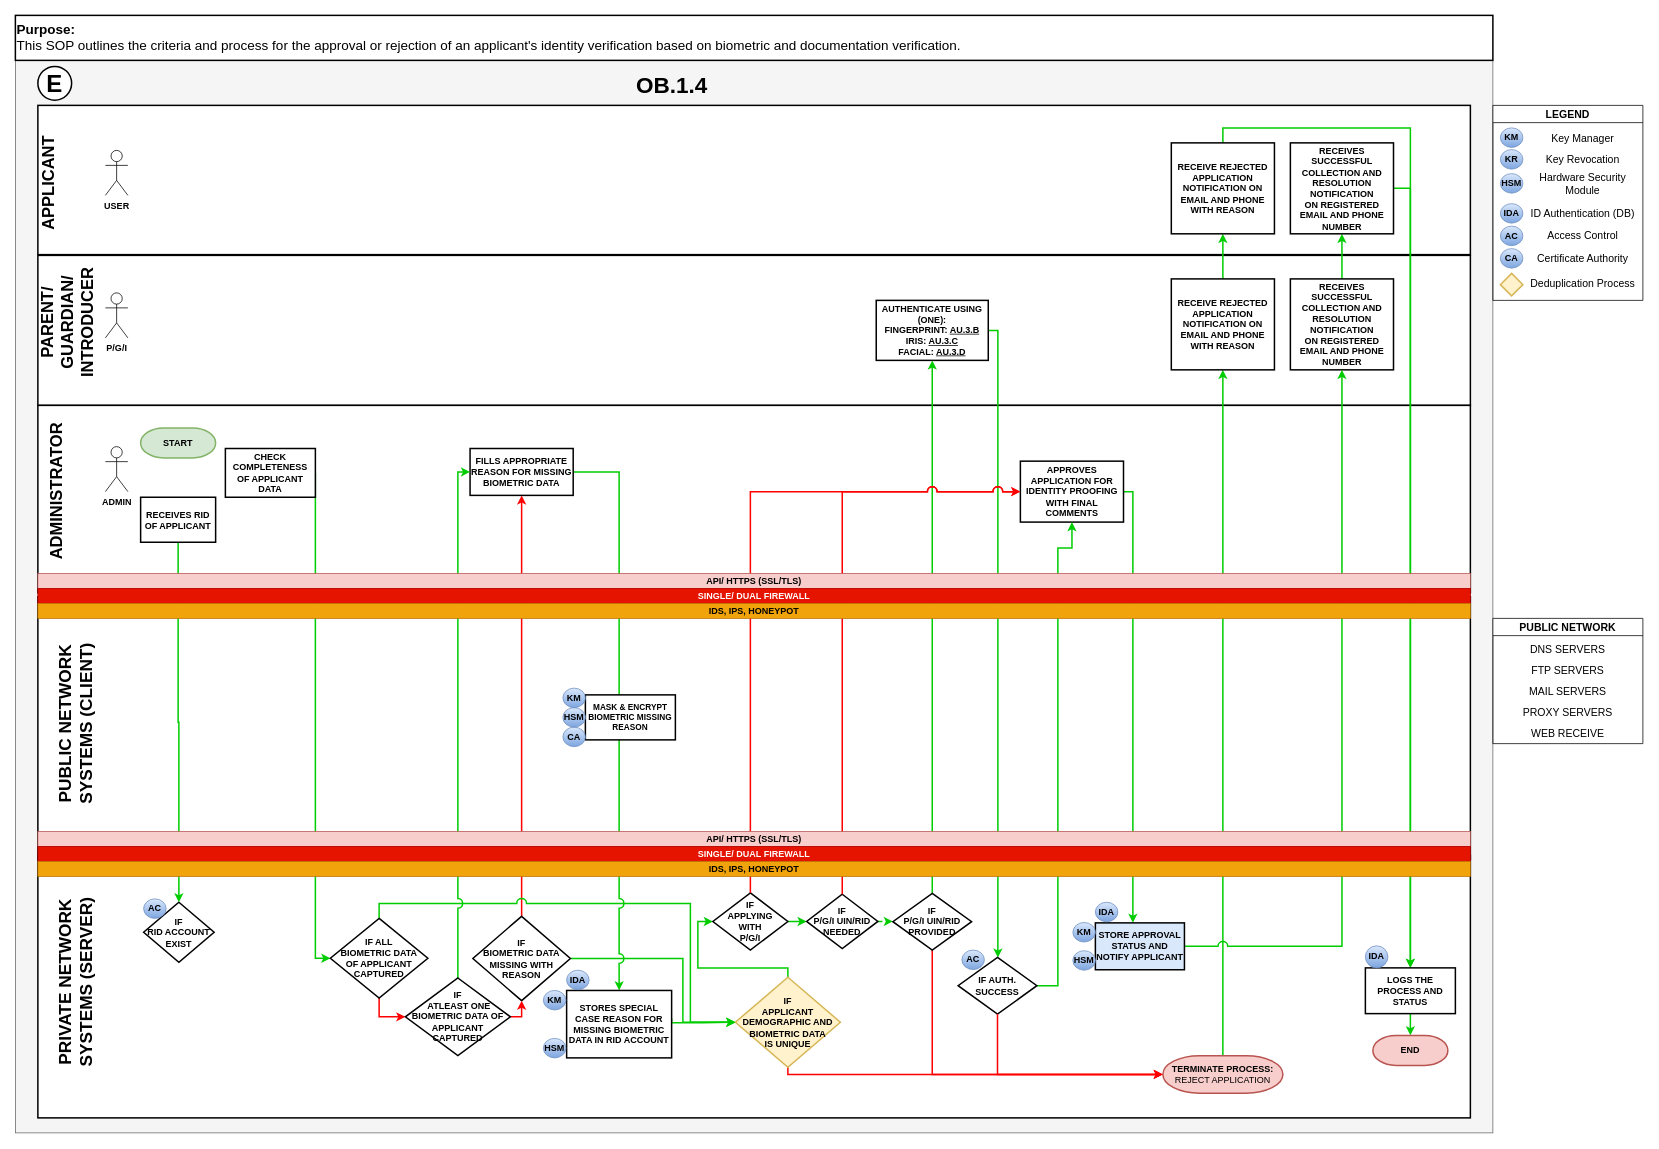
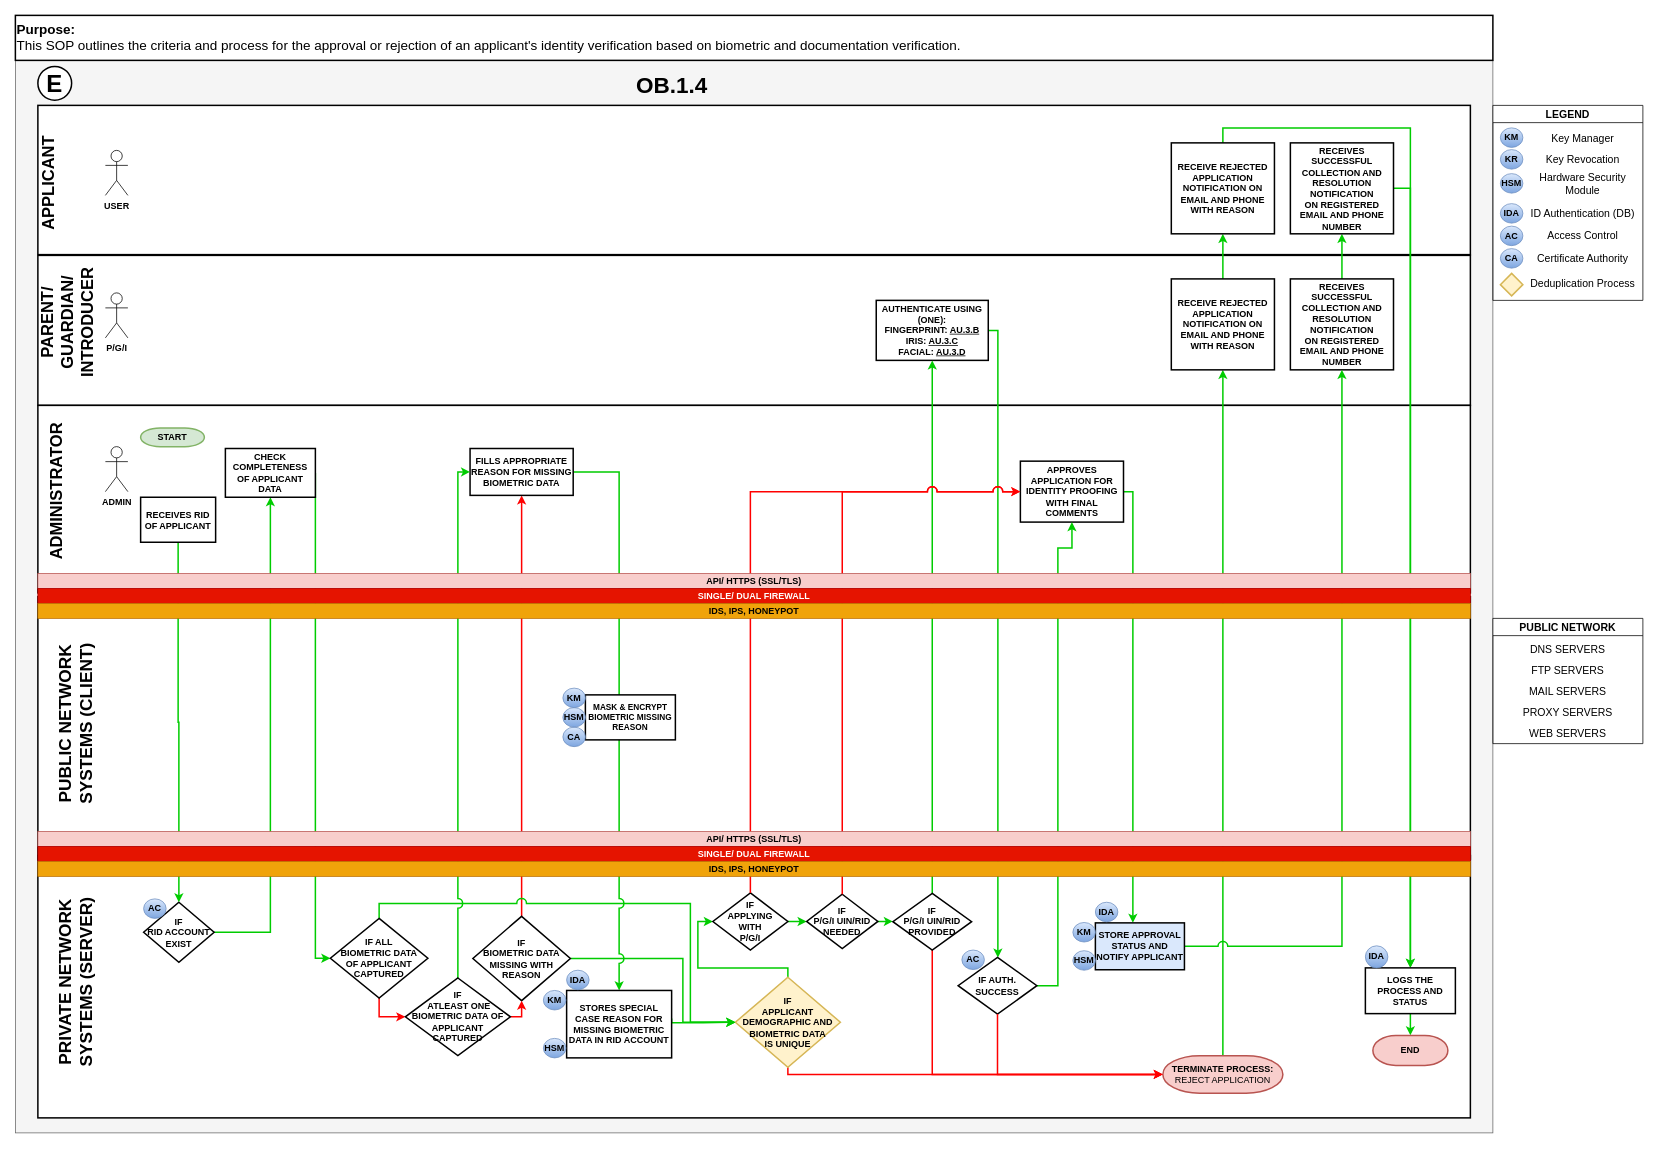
(178, 443) -> (173, 437)
none -> (270, 725)
(1568, 733) -> (1568, 733)
(883, 921) -> (883, 921)
